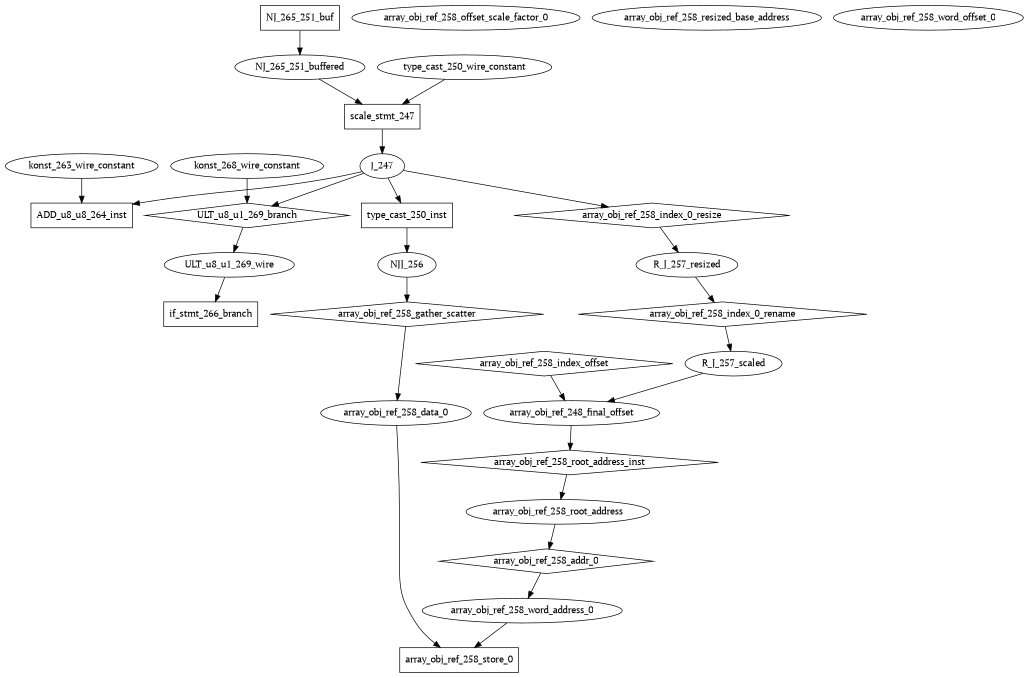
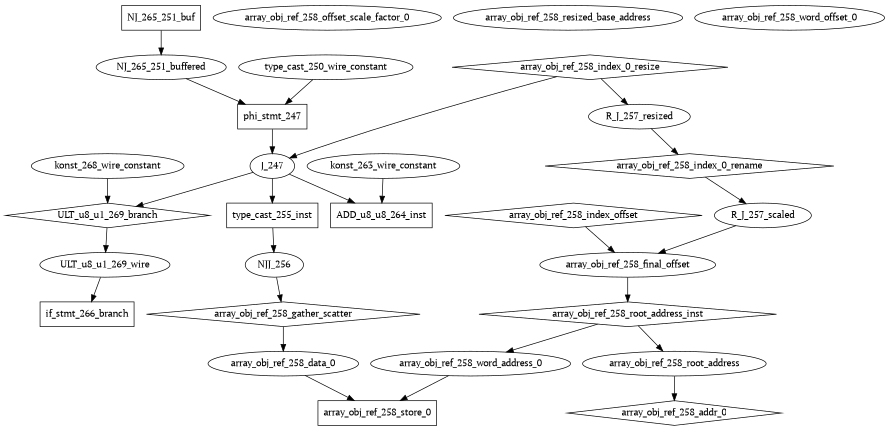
(382, 117) -> (272, 117)
(502, 188) -> (426, 114)
(407, 215) -> (272, 215)
(572, 413) -> (628, 265)
(536, 582) -> (555, 337)
